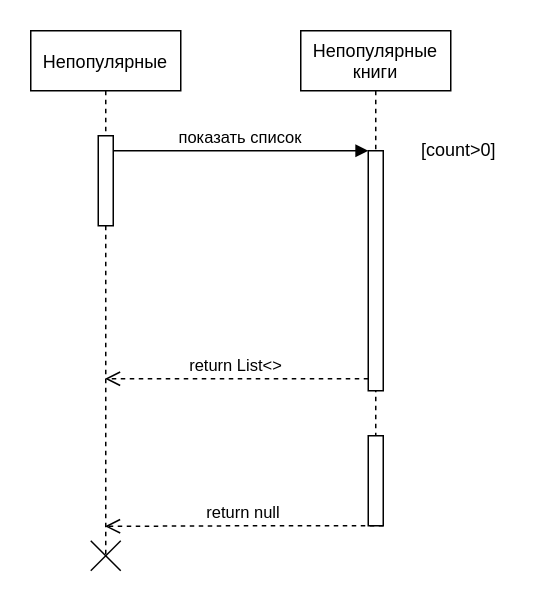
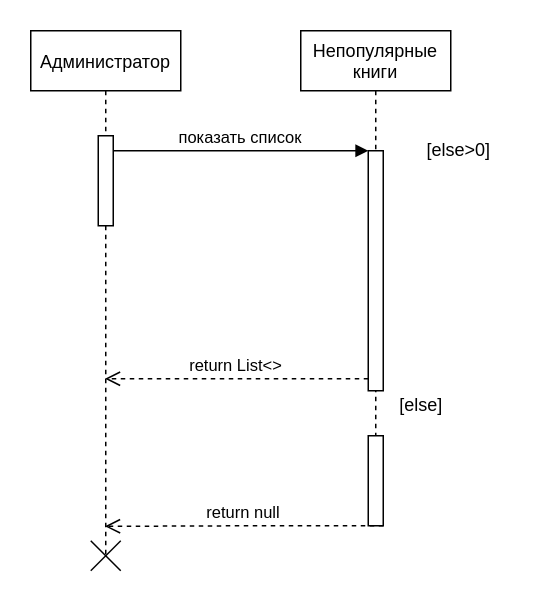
(105, 62) -> (105, 62)
(459, 151) -> (459, 151)
none -> (421, 406)
